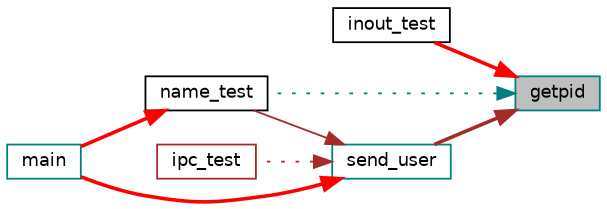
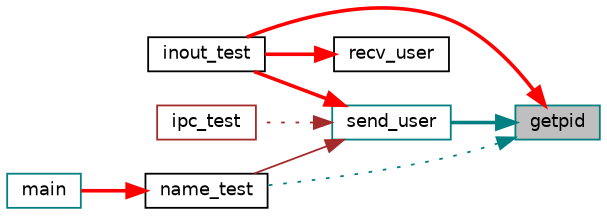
none -> (391, 54)
(466, 131) -> (474, 123)
(201, 202) -> (291, 85)
